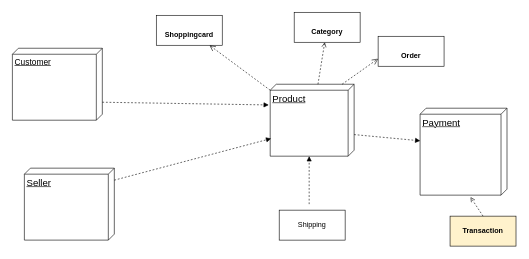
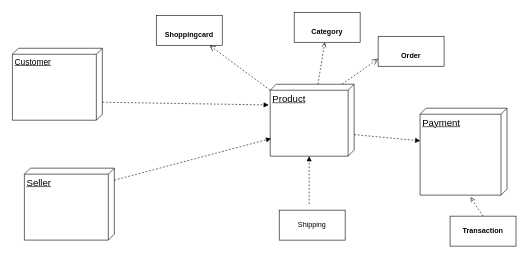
(483, 231) -> (483, 231)
